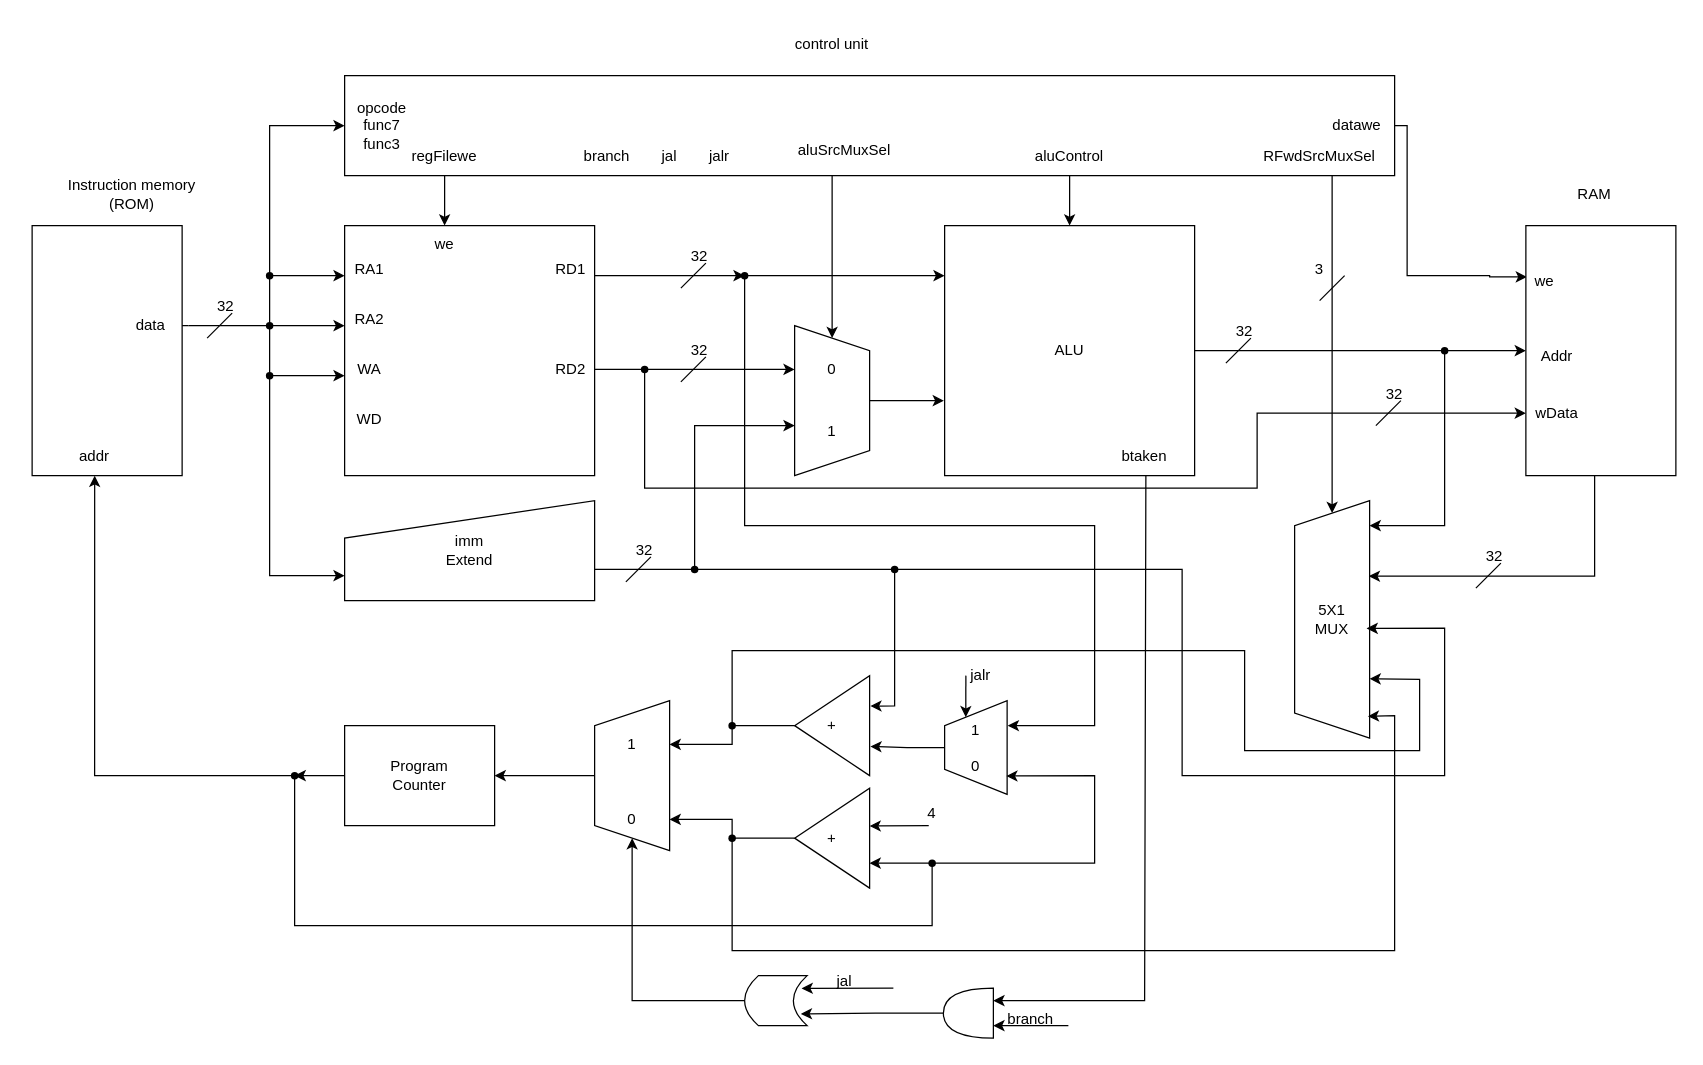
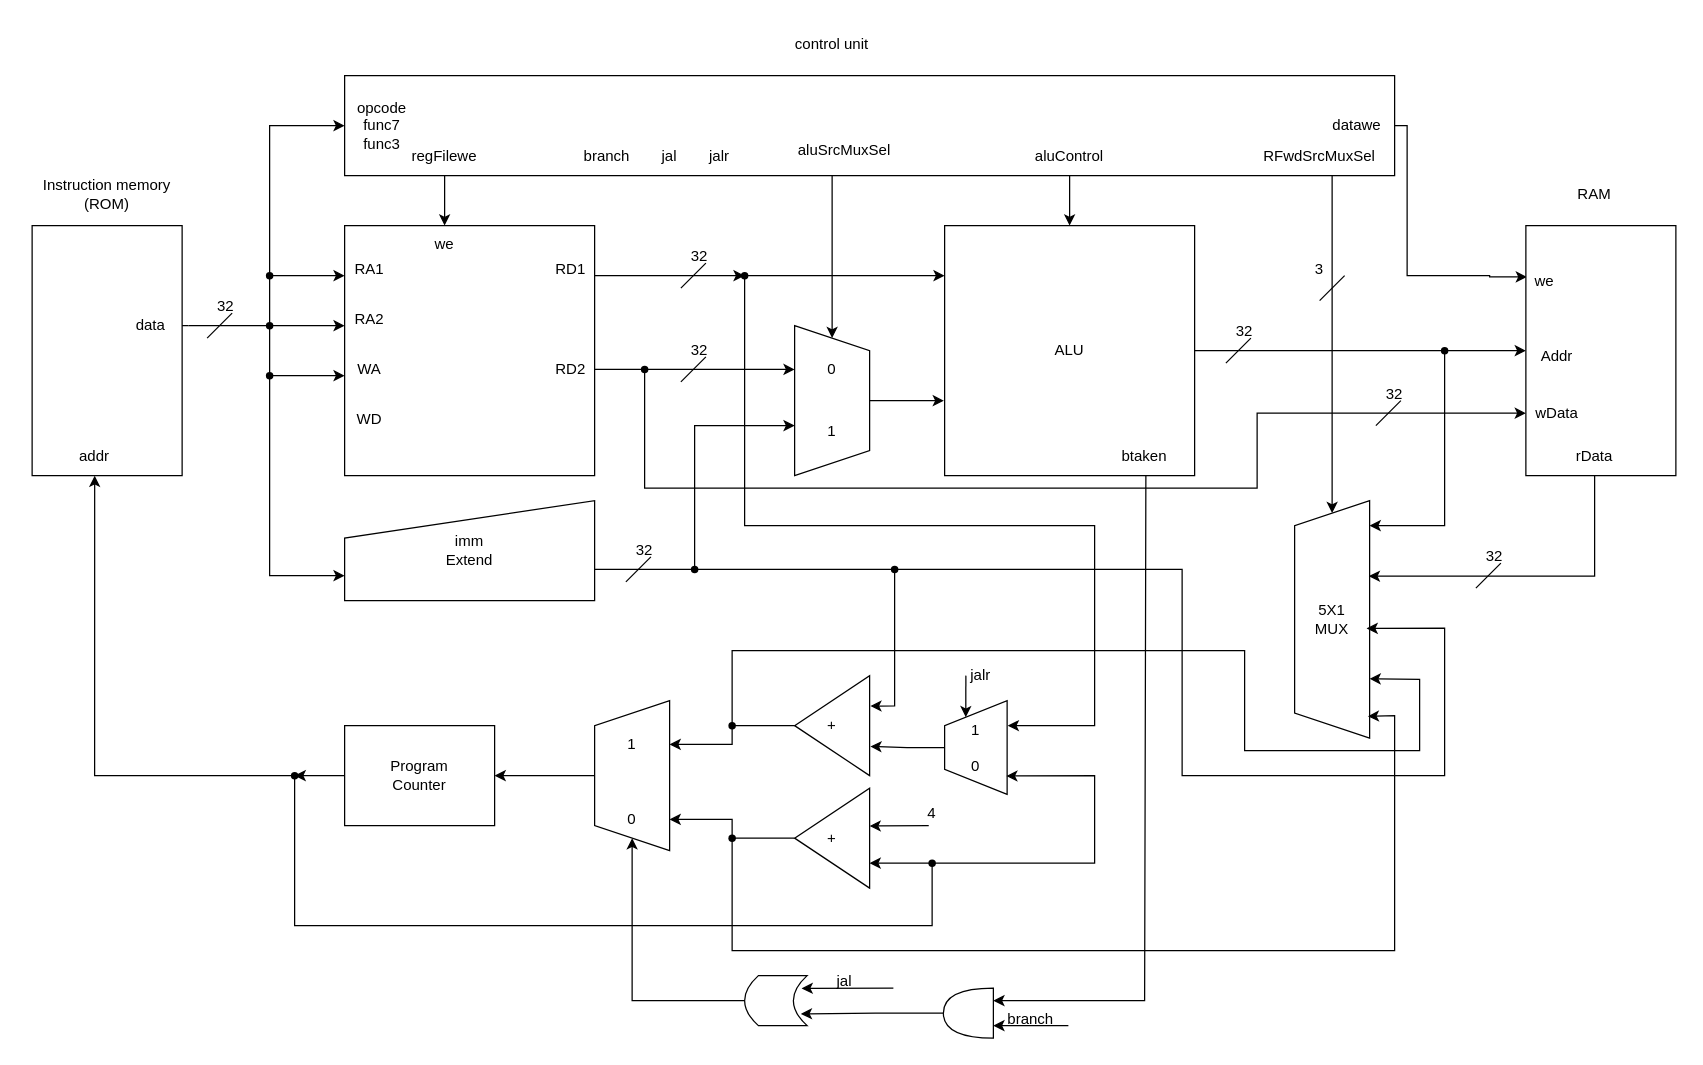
(132, 194) -> (107, 194)
none -> (1594, 457)
